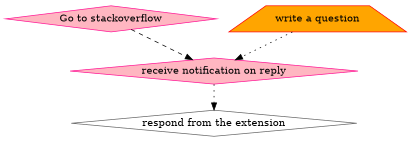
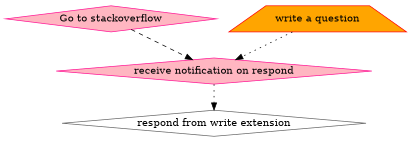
(214, 71) -> (214, 71)
(214, 123) -> (214, 123)
